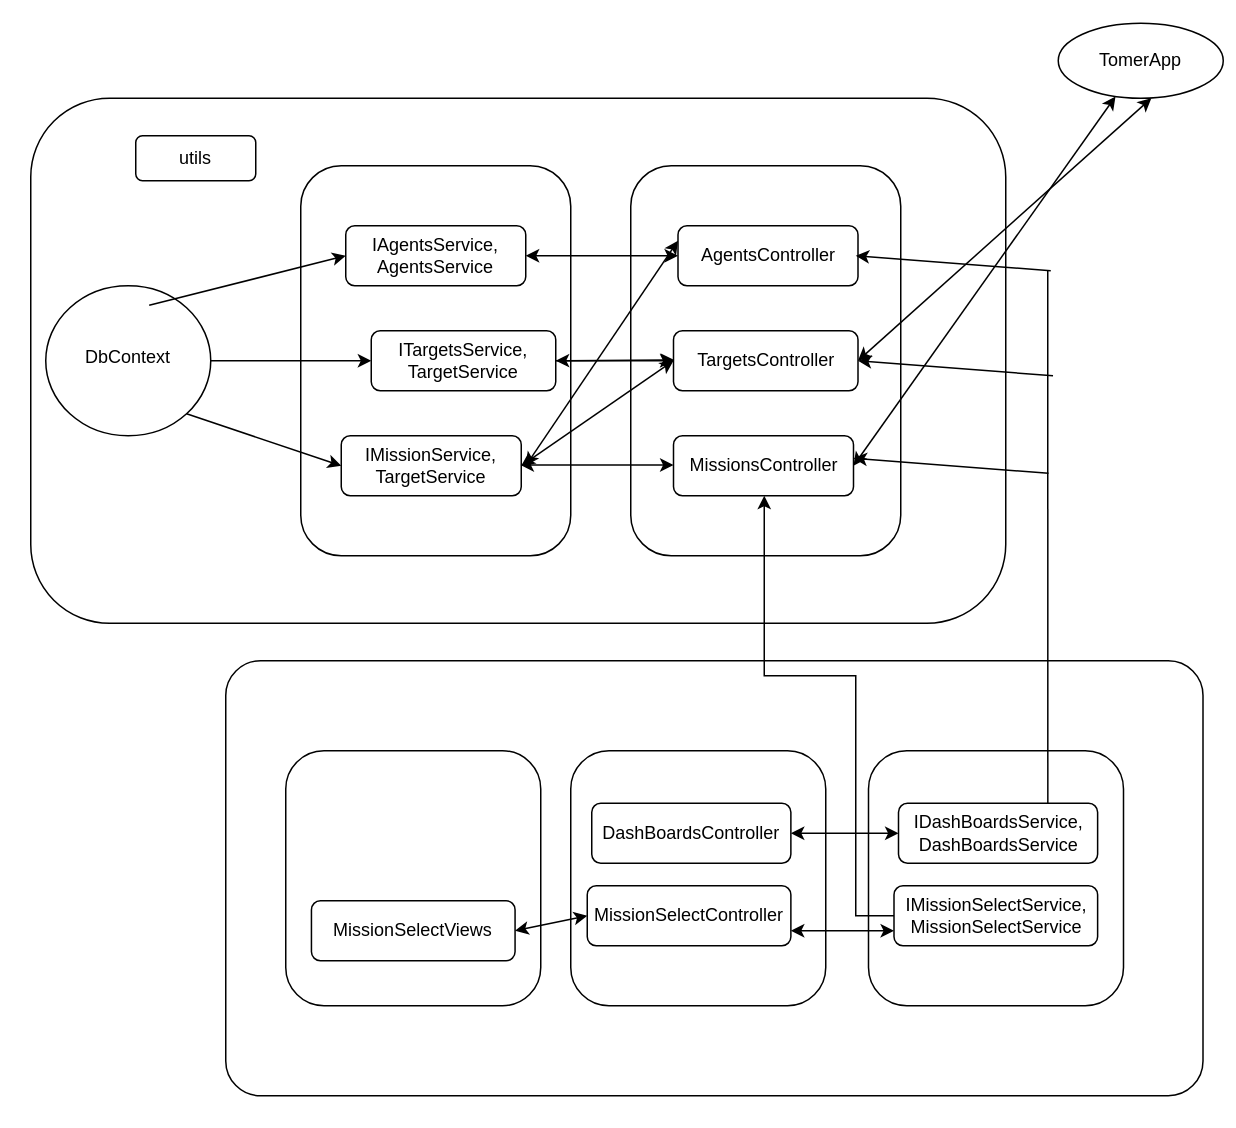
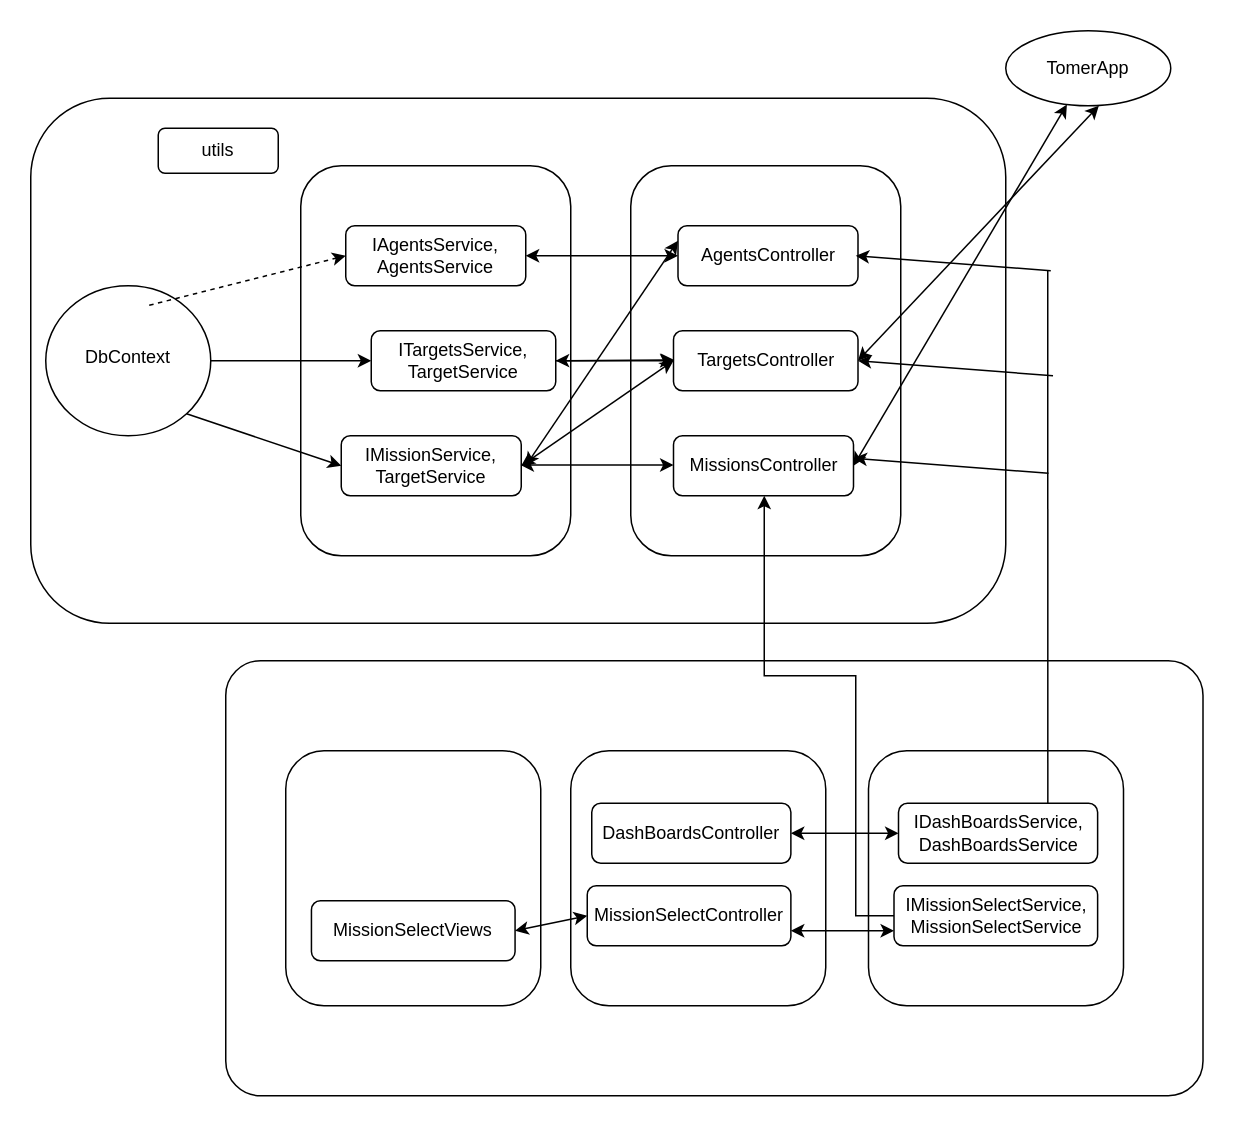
(1141, 61) -> (1088, 68)
(196, 158) -> (218, 151)
(242, 282) -> (242, 282)
